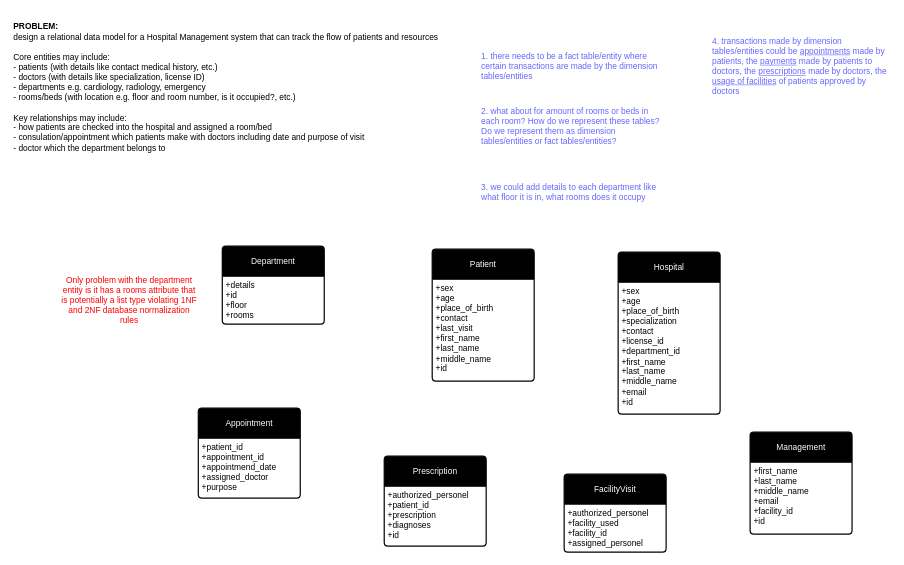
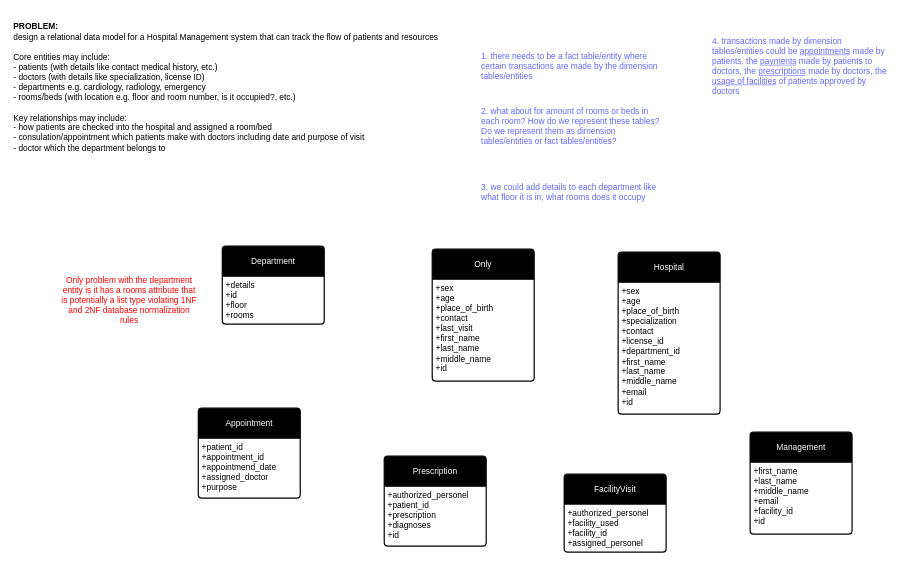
(483, 264) -> (483, 264)
